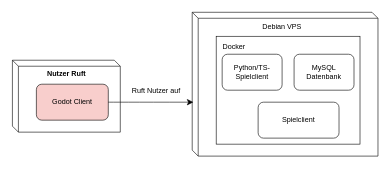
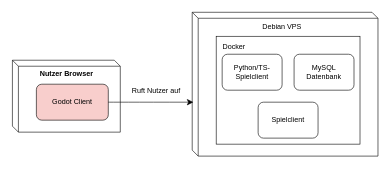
(67, 74) -> (67, 74)
(299, 120) -> (288, 120)
